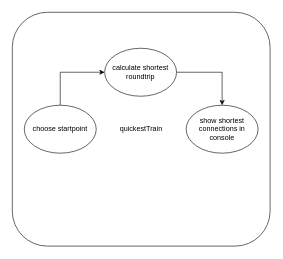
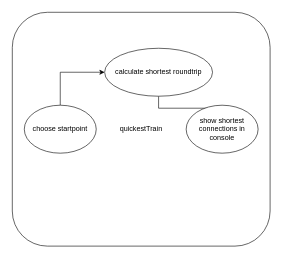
(141, 72) -> (159, 72)
